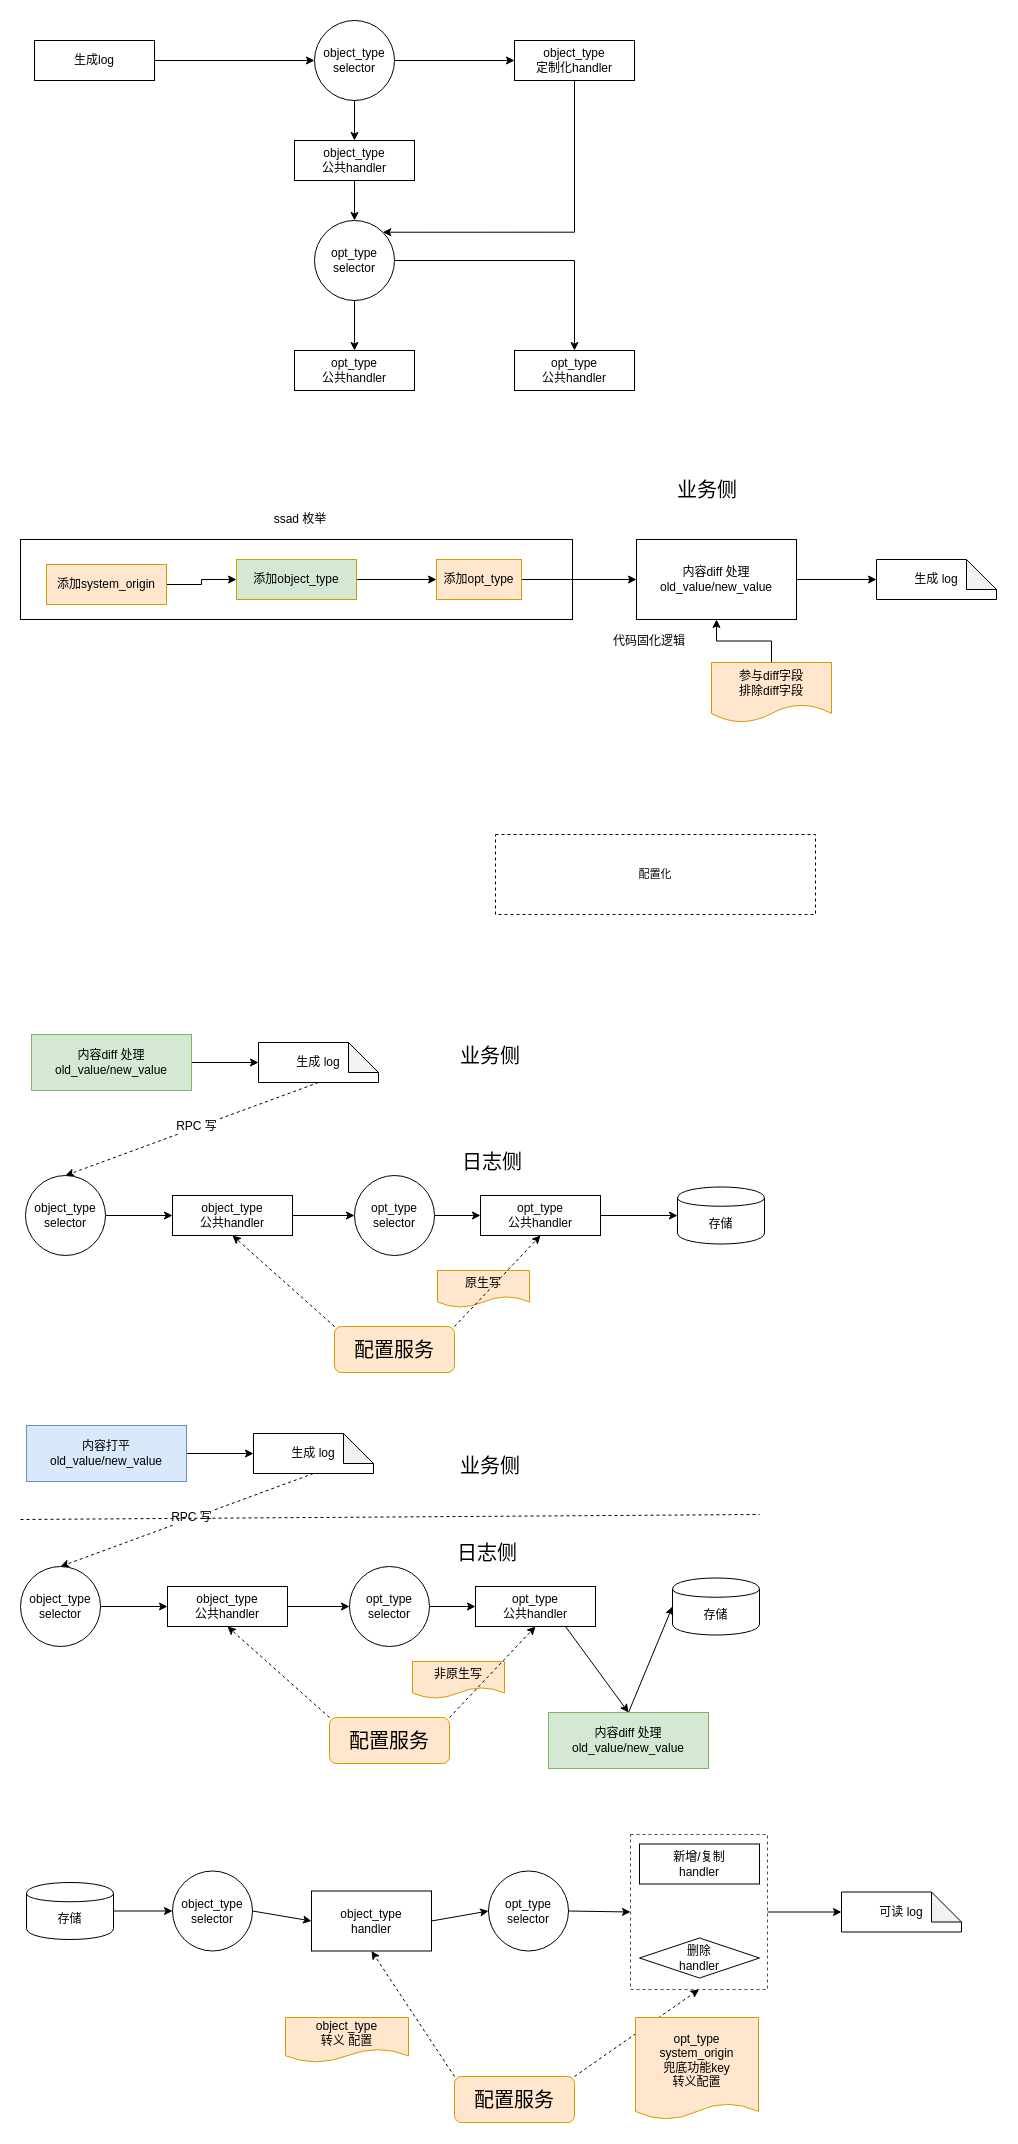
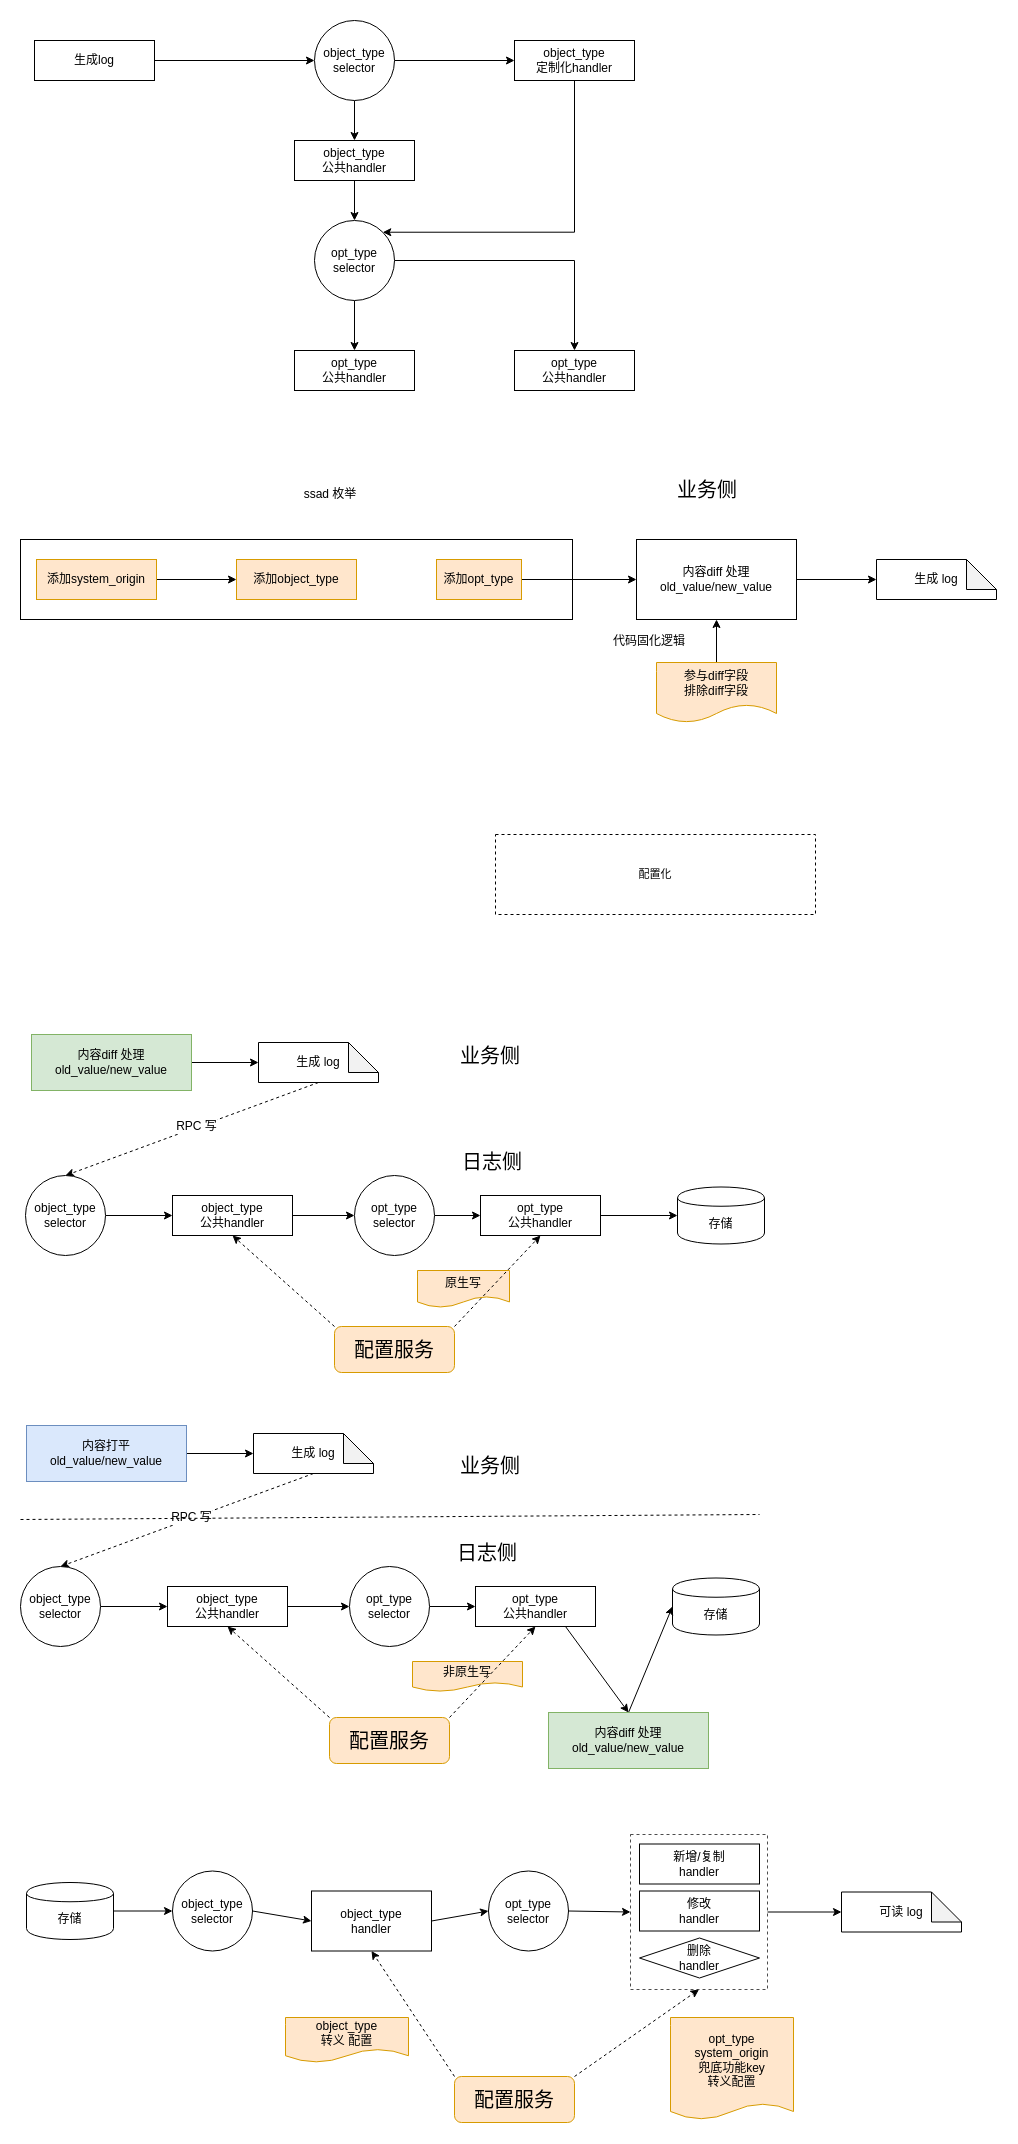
(301, 520) -> (331, 495)
(297, 580) -> (297, 580)
(393, 580) -> none
(107, 585) -> (97, 580)
(772, 693) -> (717, 693)
(484, 1289) -> (464, 1289)
(459, 1680) -> (468, 1677)
none -> (700, 1911)
(697, 2069) -> (732, 2069)
